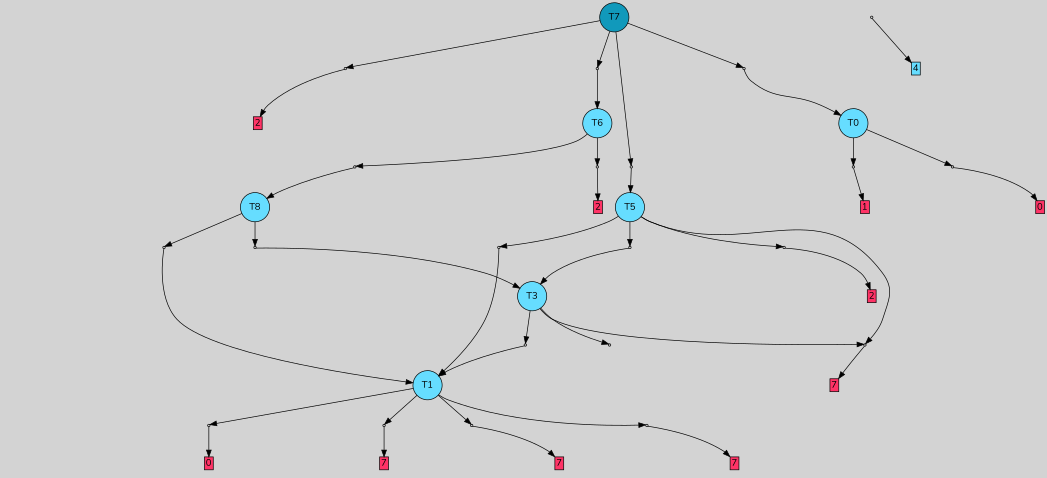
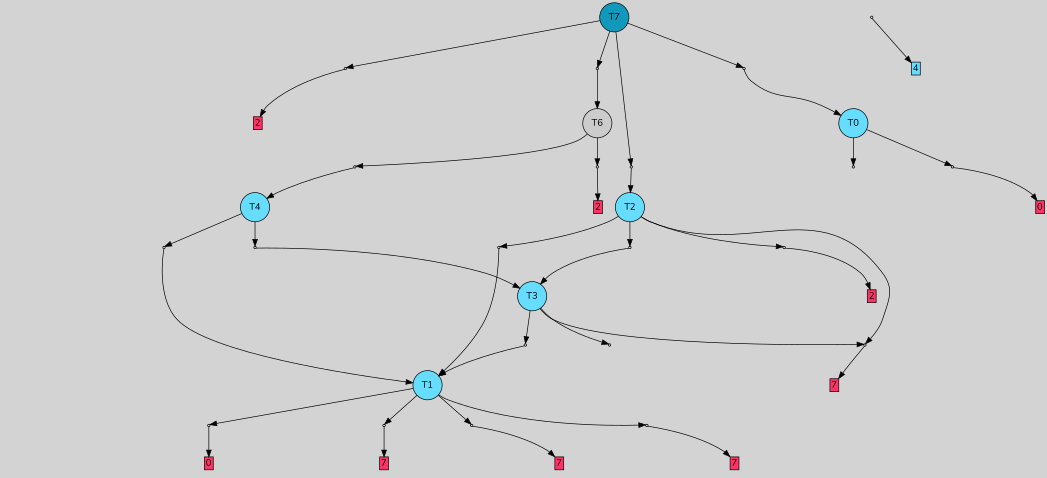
(597, 123) -> (597, 123)
(255, 207) -> (255, 207)
(630, 207) -> (630, 207)
(865, 207) -> none
